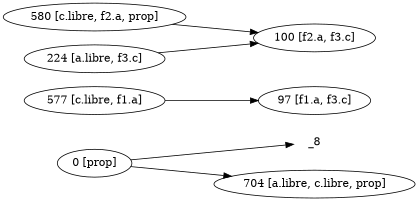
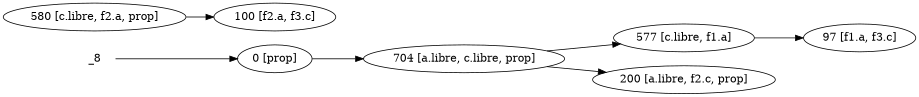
none -> (580, 48)
(95, 59) -> none
none -> (684, 80)
(208, 152) -> (173, 59)
